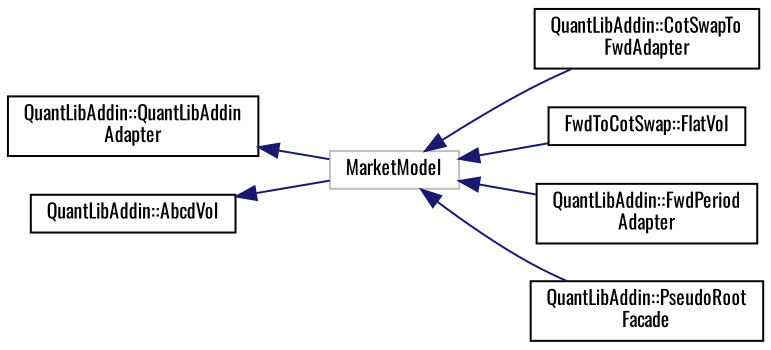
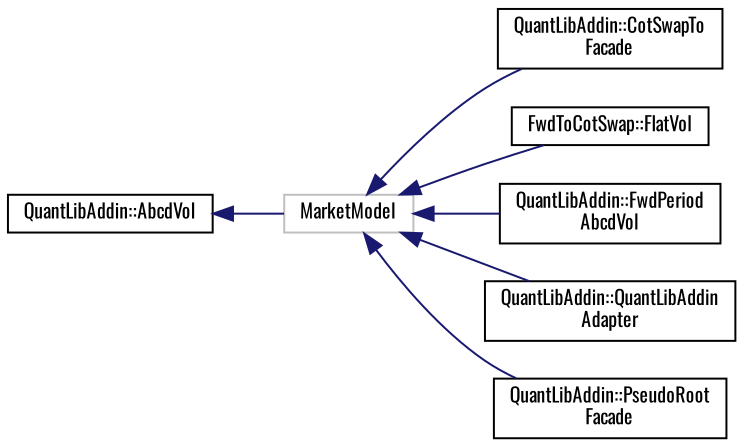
(647, 39) -> (610, 39)
(304, 155) -> (475, 260)
(647, 214) -> (610, 214)
